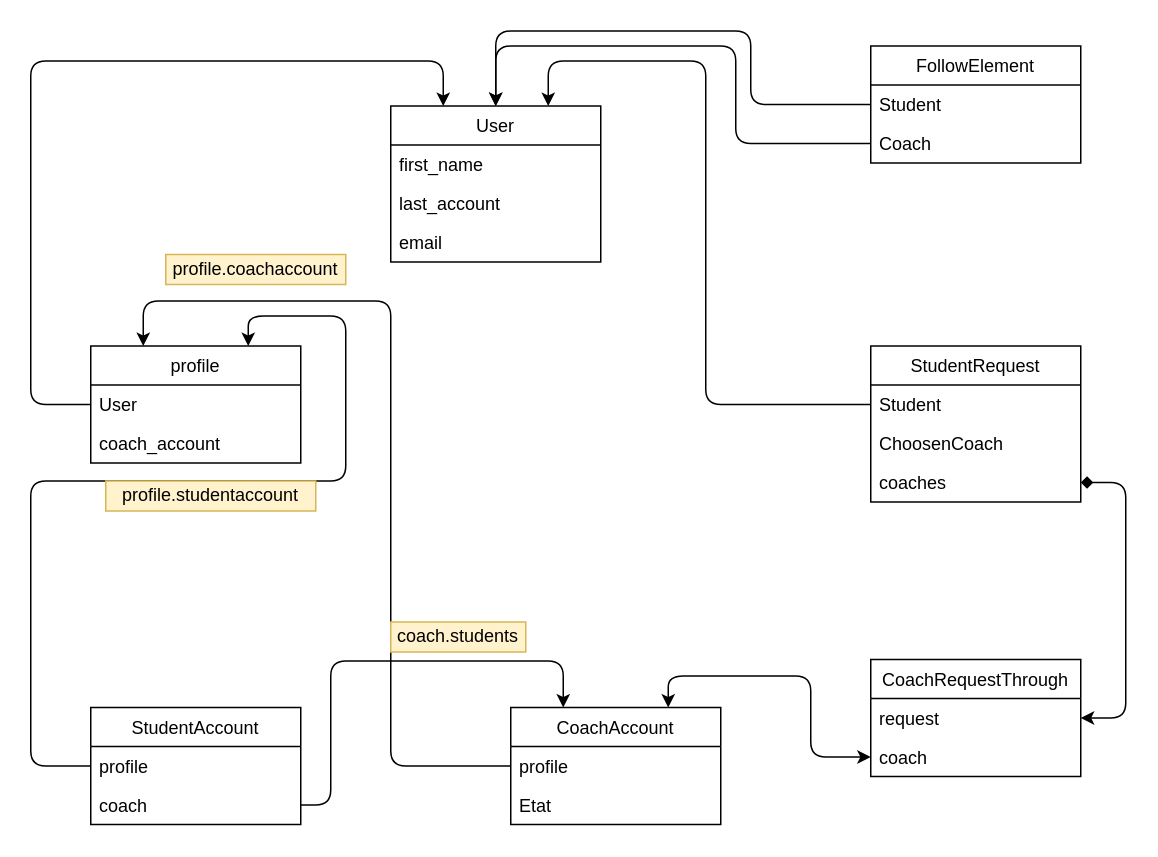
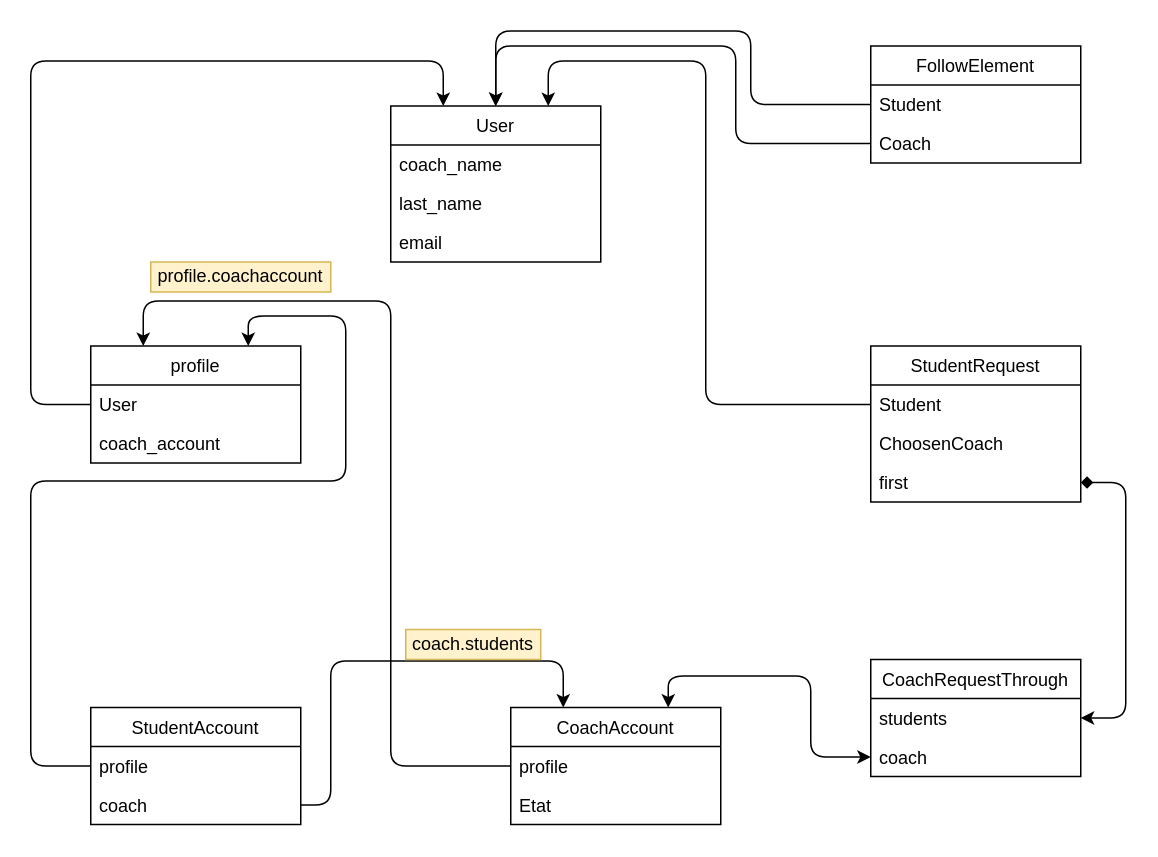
(447, 165) -> (449, 165)
(457, 204) -> (442, 204)
(256, 269) -> (241, 277)
(914, 483) -> (902, 483)
(211, 496) -> none
(458, 637) -> (473, 644)
(914, 719) -> (919, 719)
